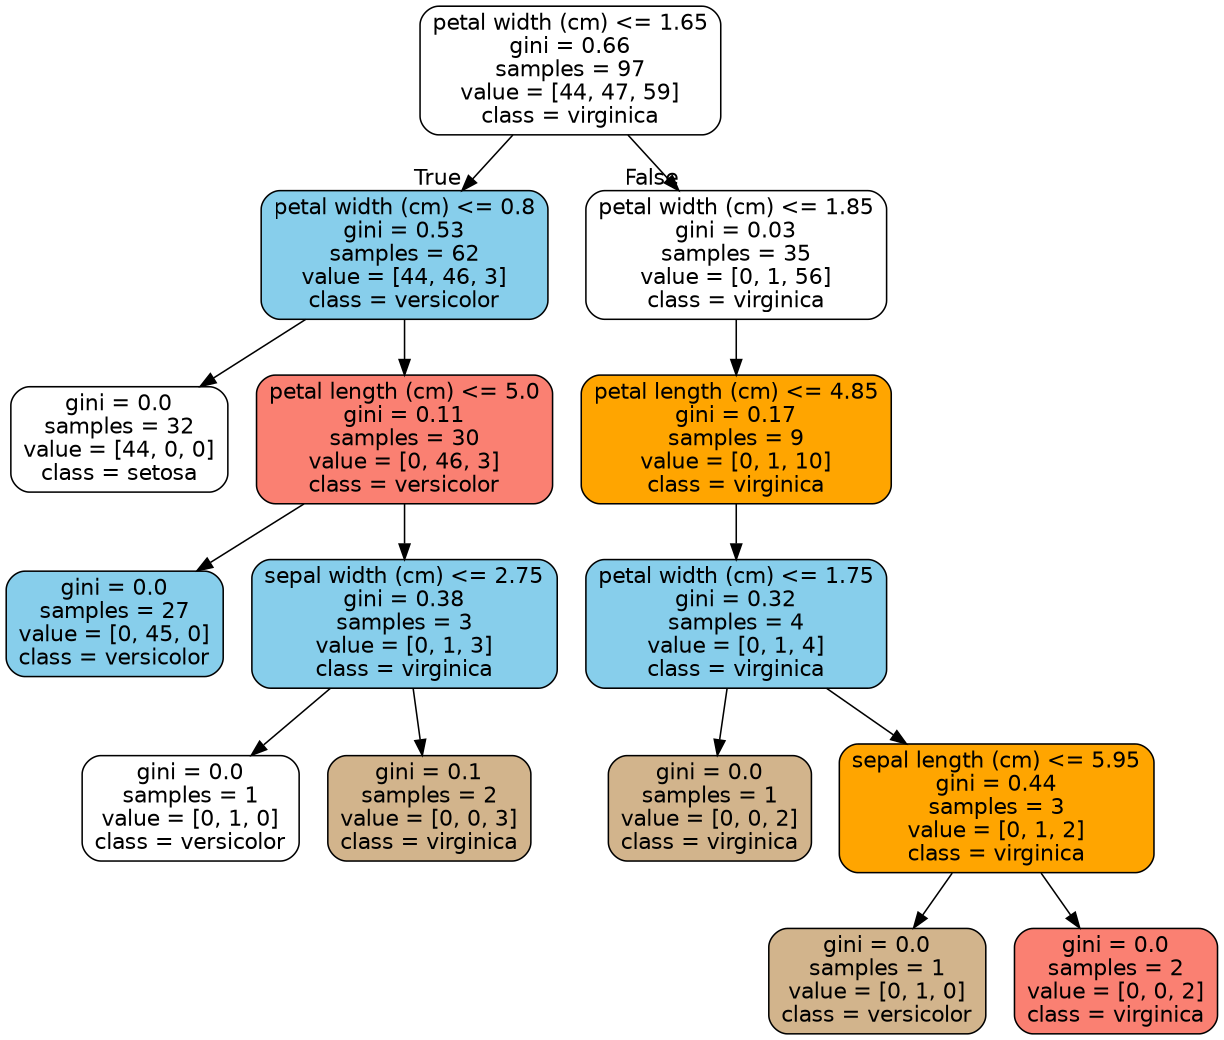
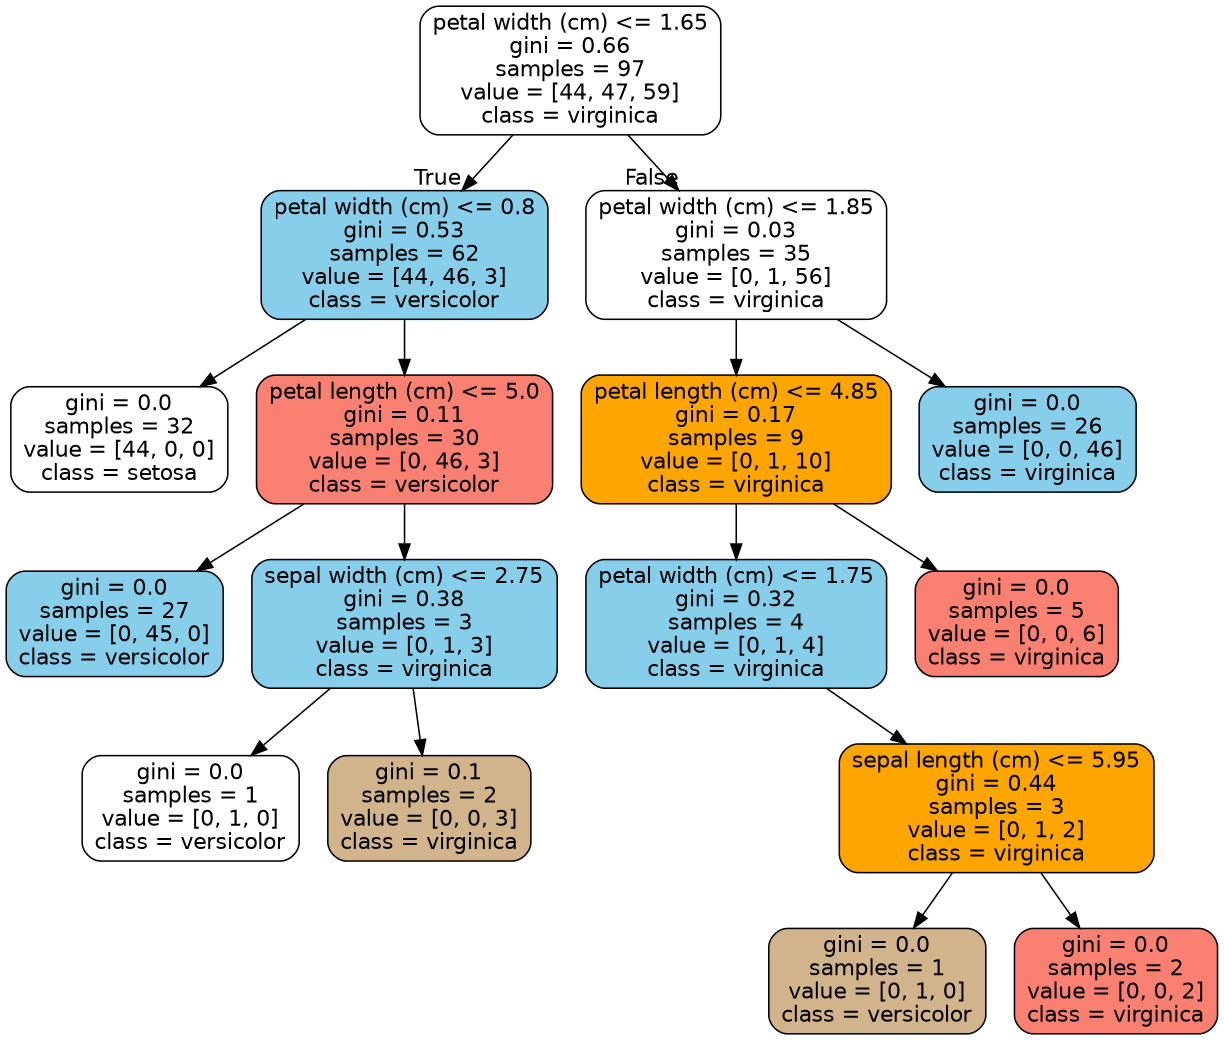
none -> (1028, 439)
none -> (1017, 624)
(710, 808) -> none
